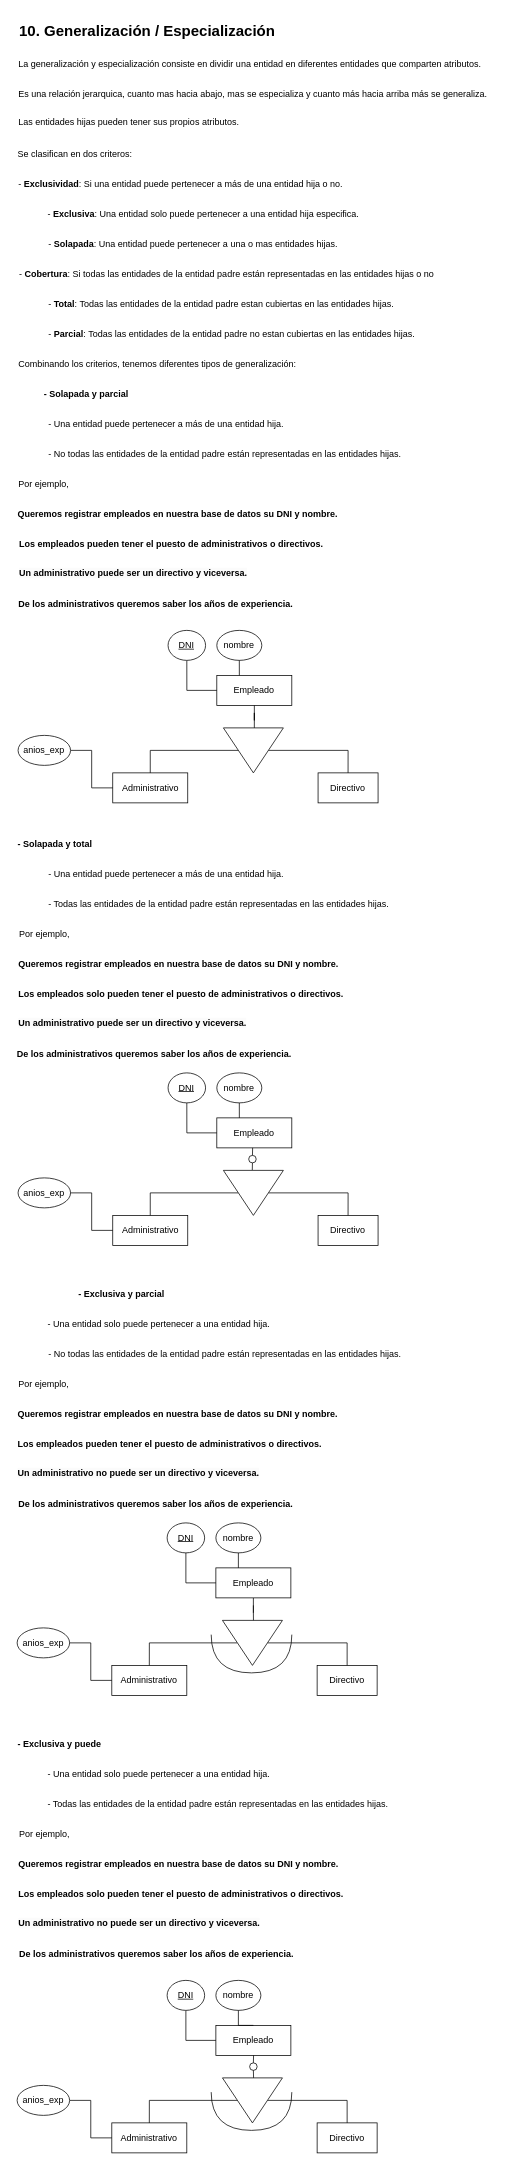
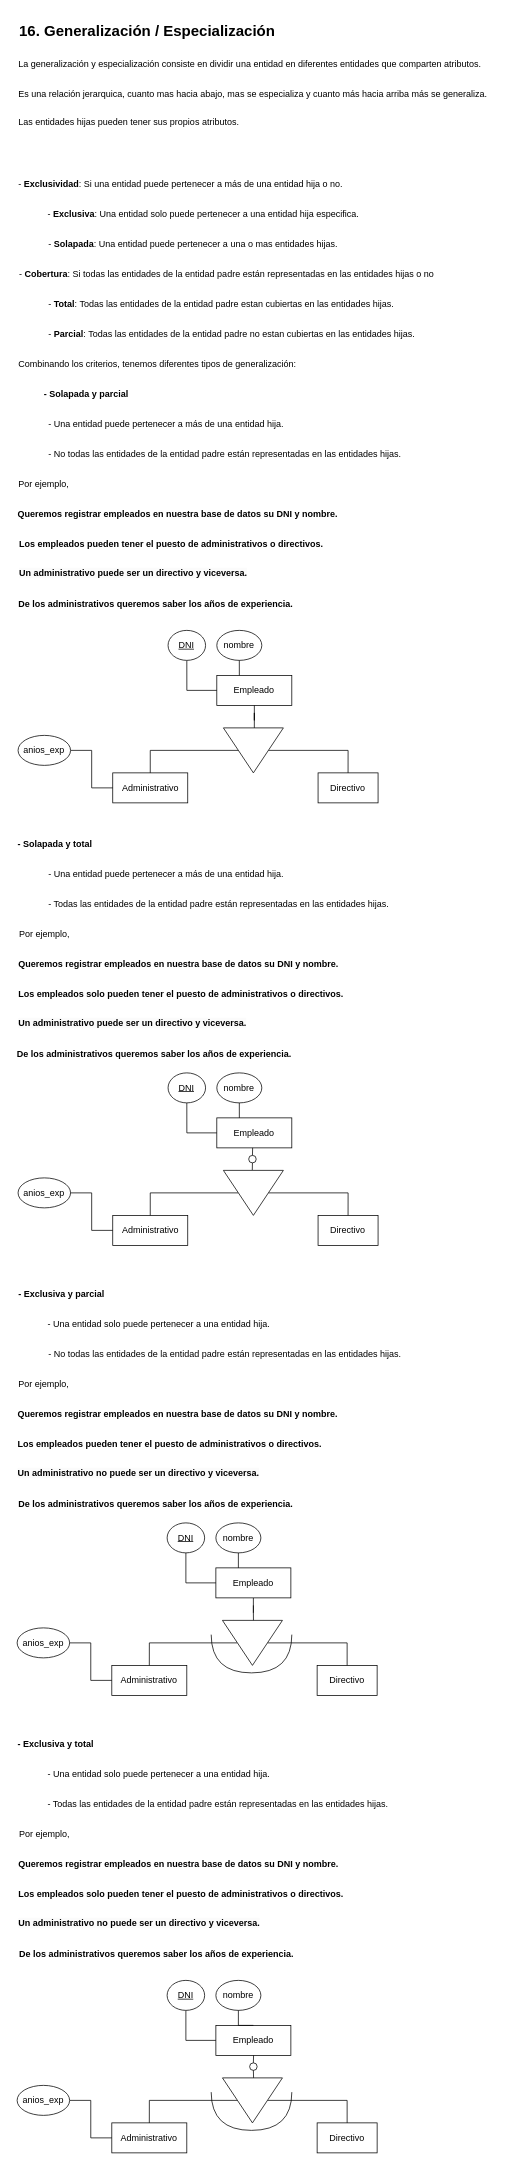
(149, 30) -> (149, 30)
(83, 154) -> none
(129, 1294) -> (69, 1294)
(60, 1744) -> (58, 1744)
